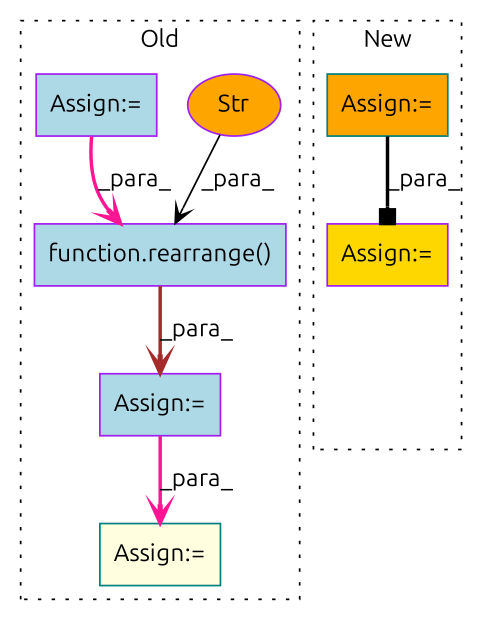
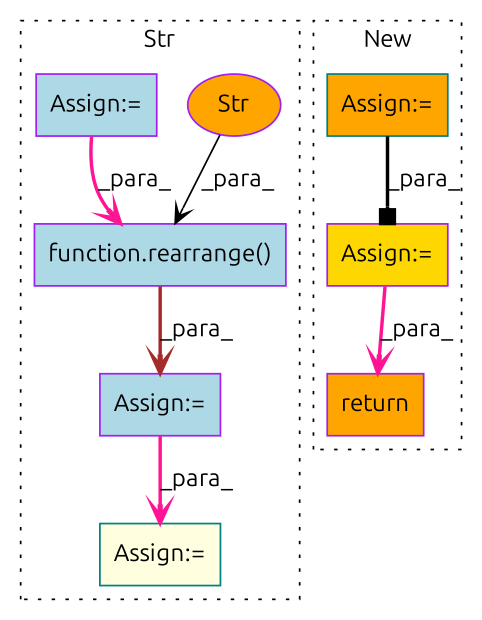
(160, 40) -> (160, 40)
none -> (375, 405)
